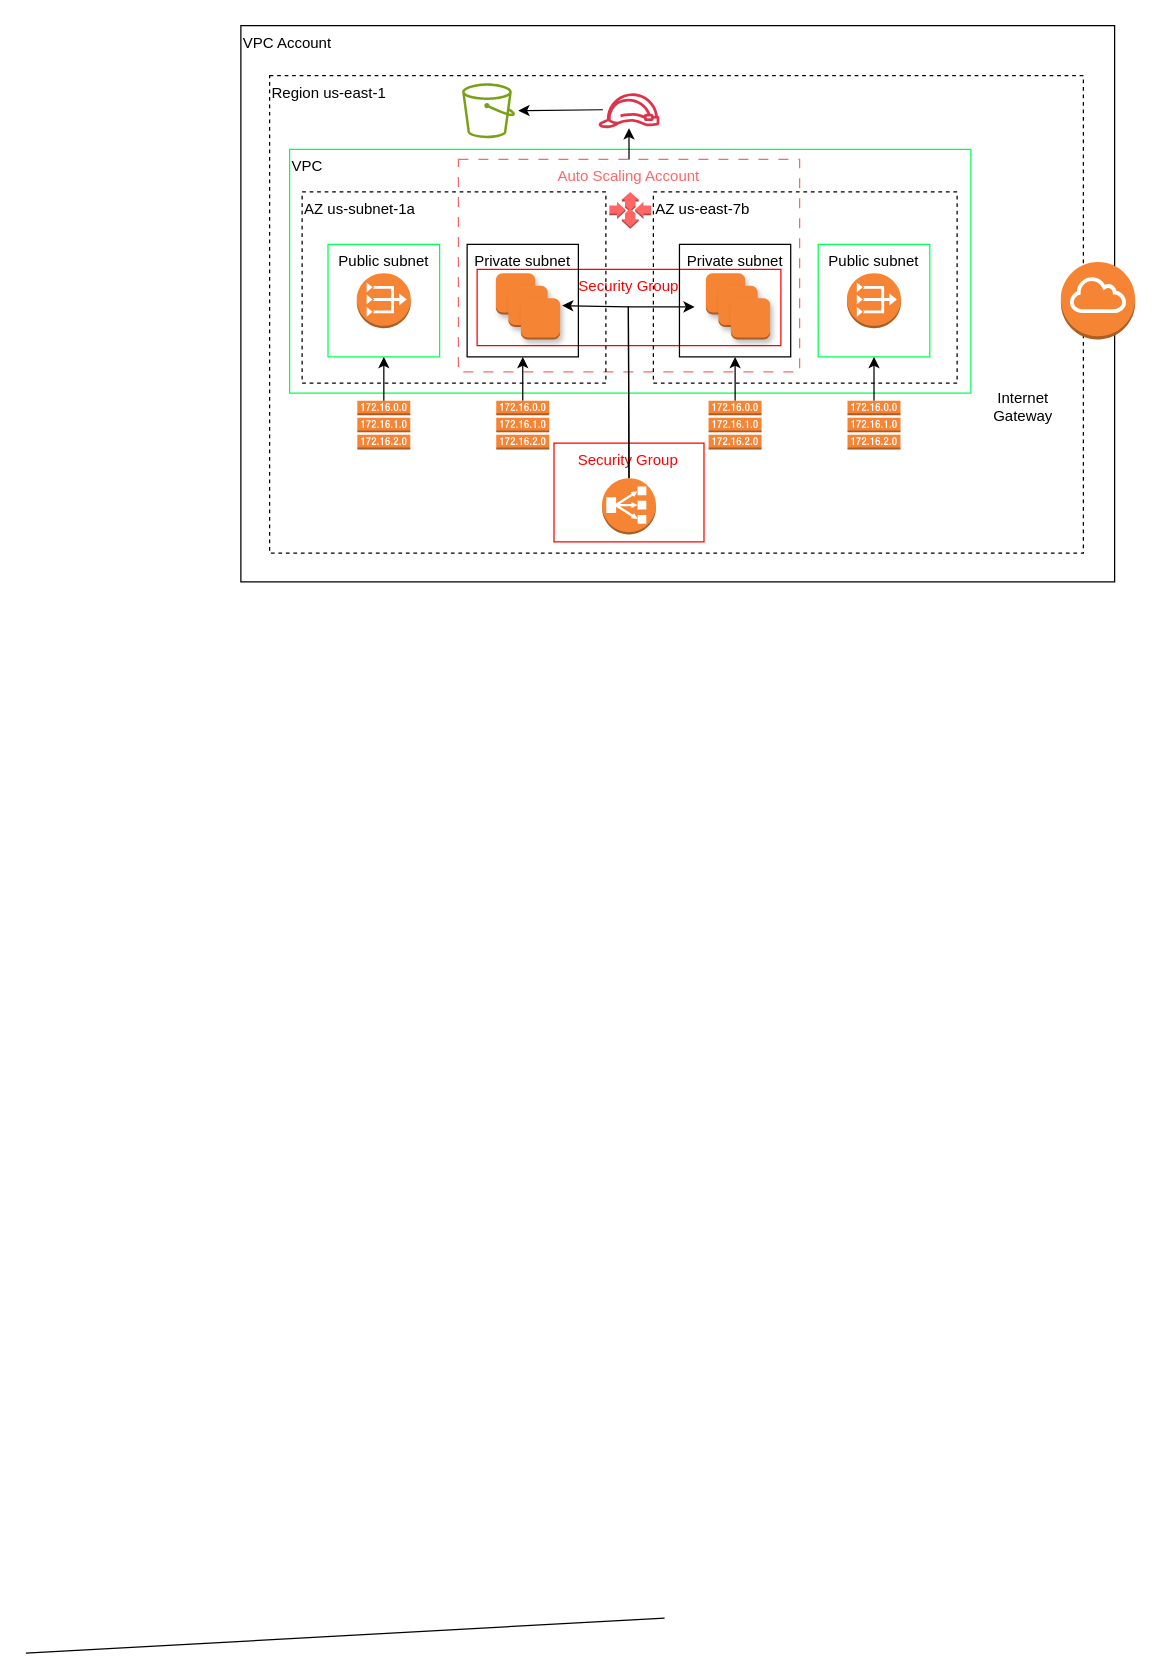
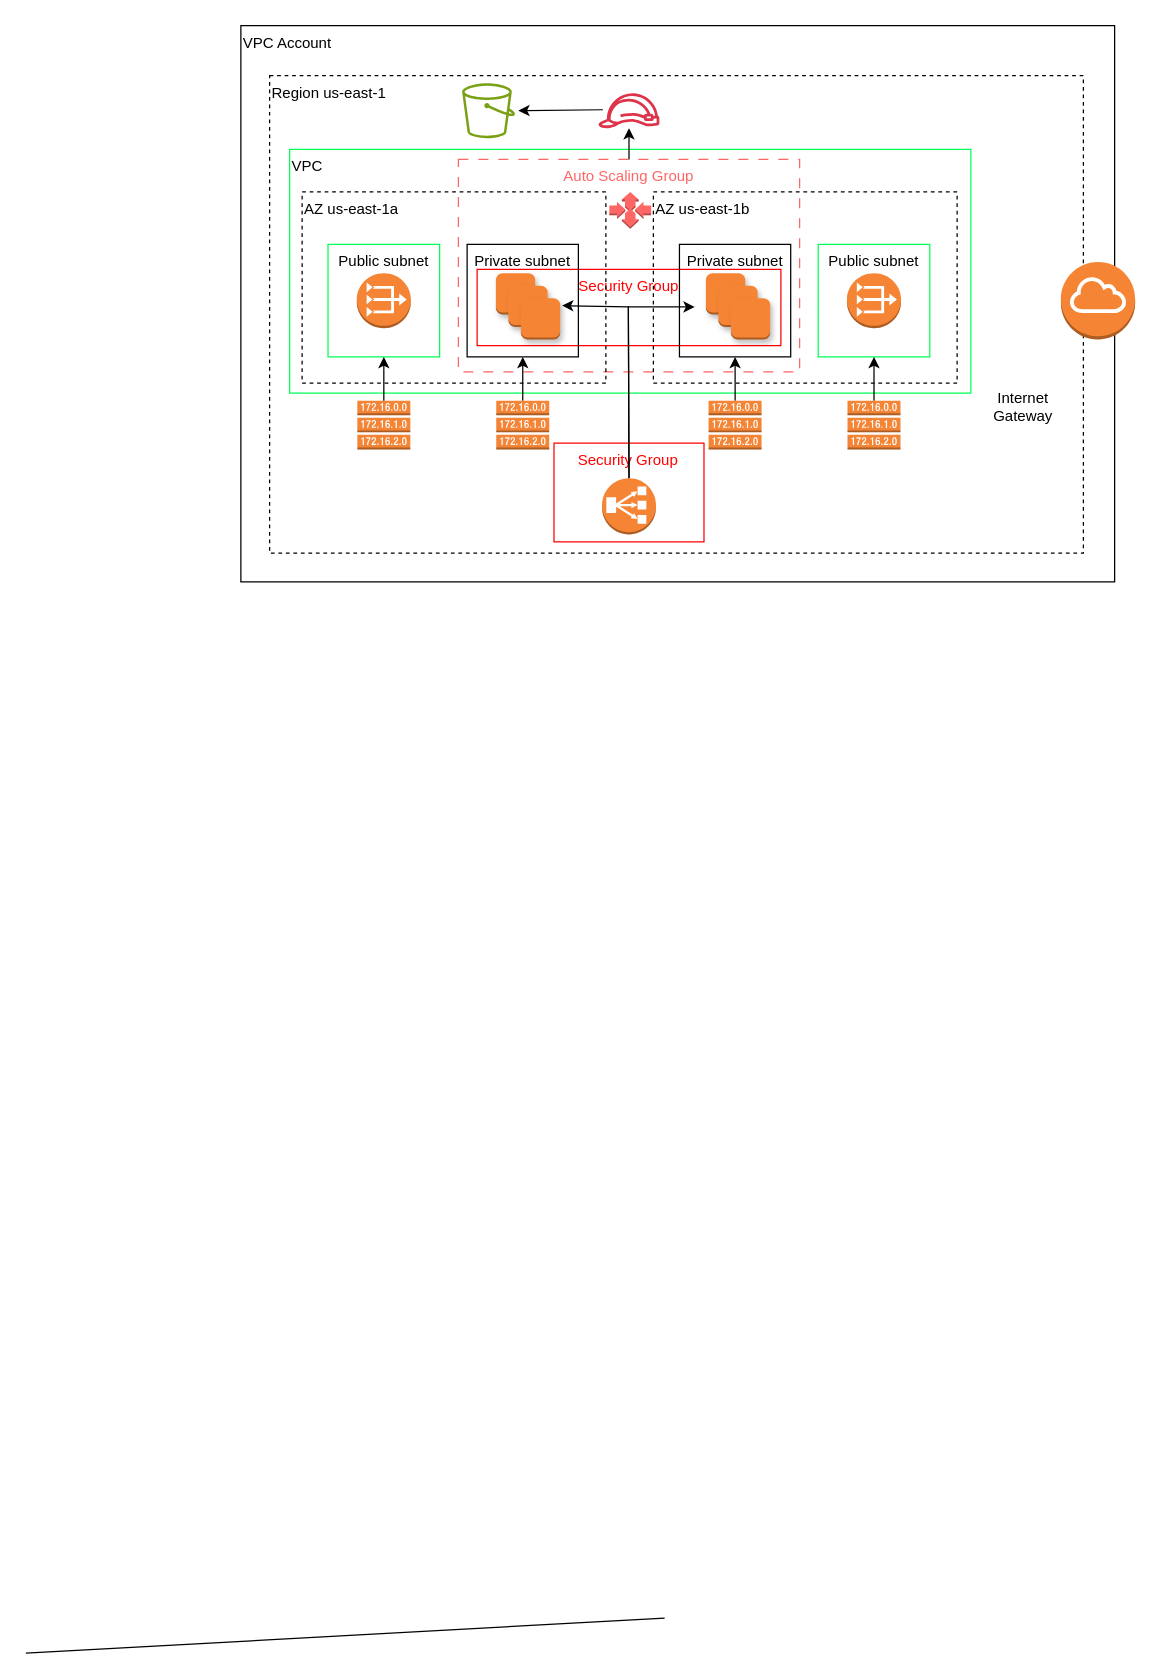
(629, 177) -> (629, 177)
(365, 210) -> (357, 210)
(708, 210) -> (708, 210)
